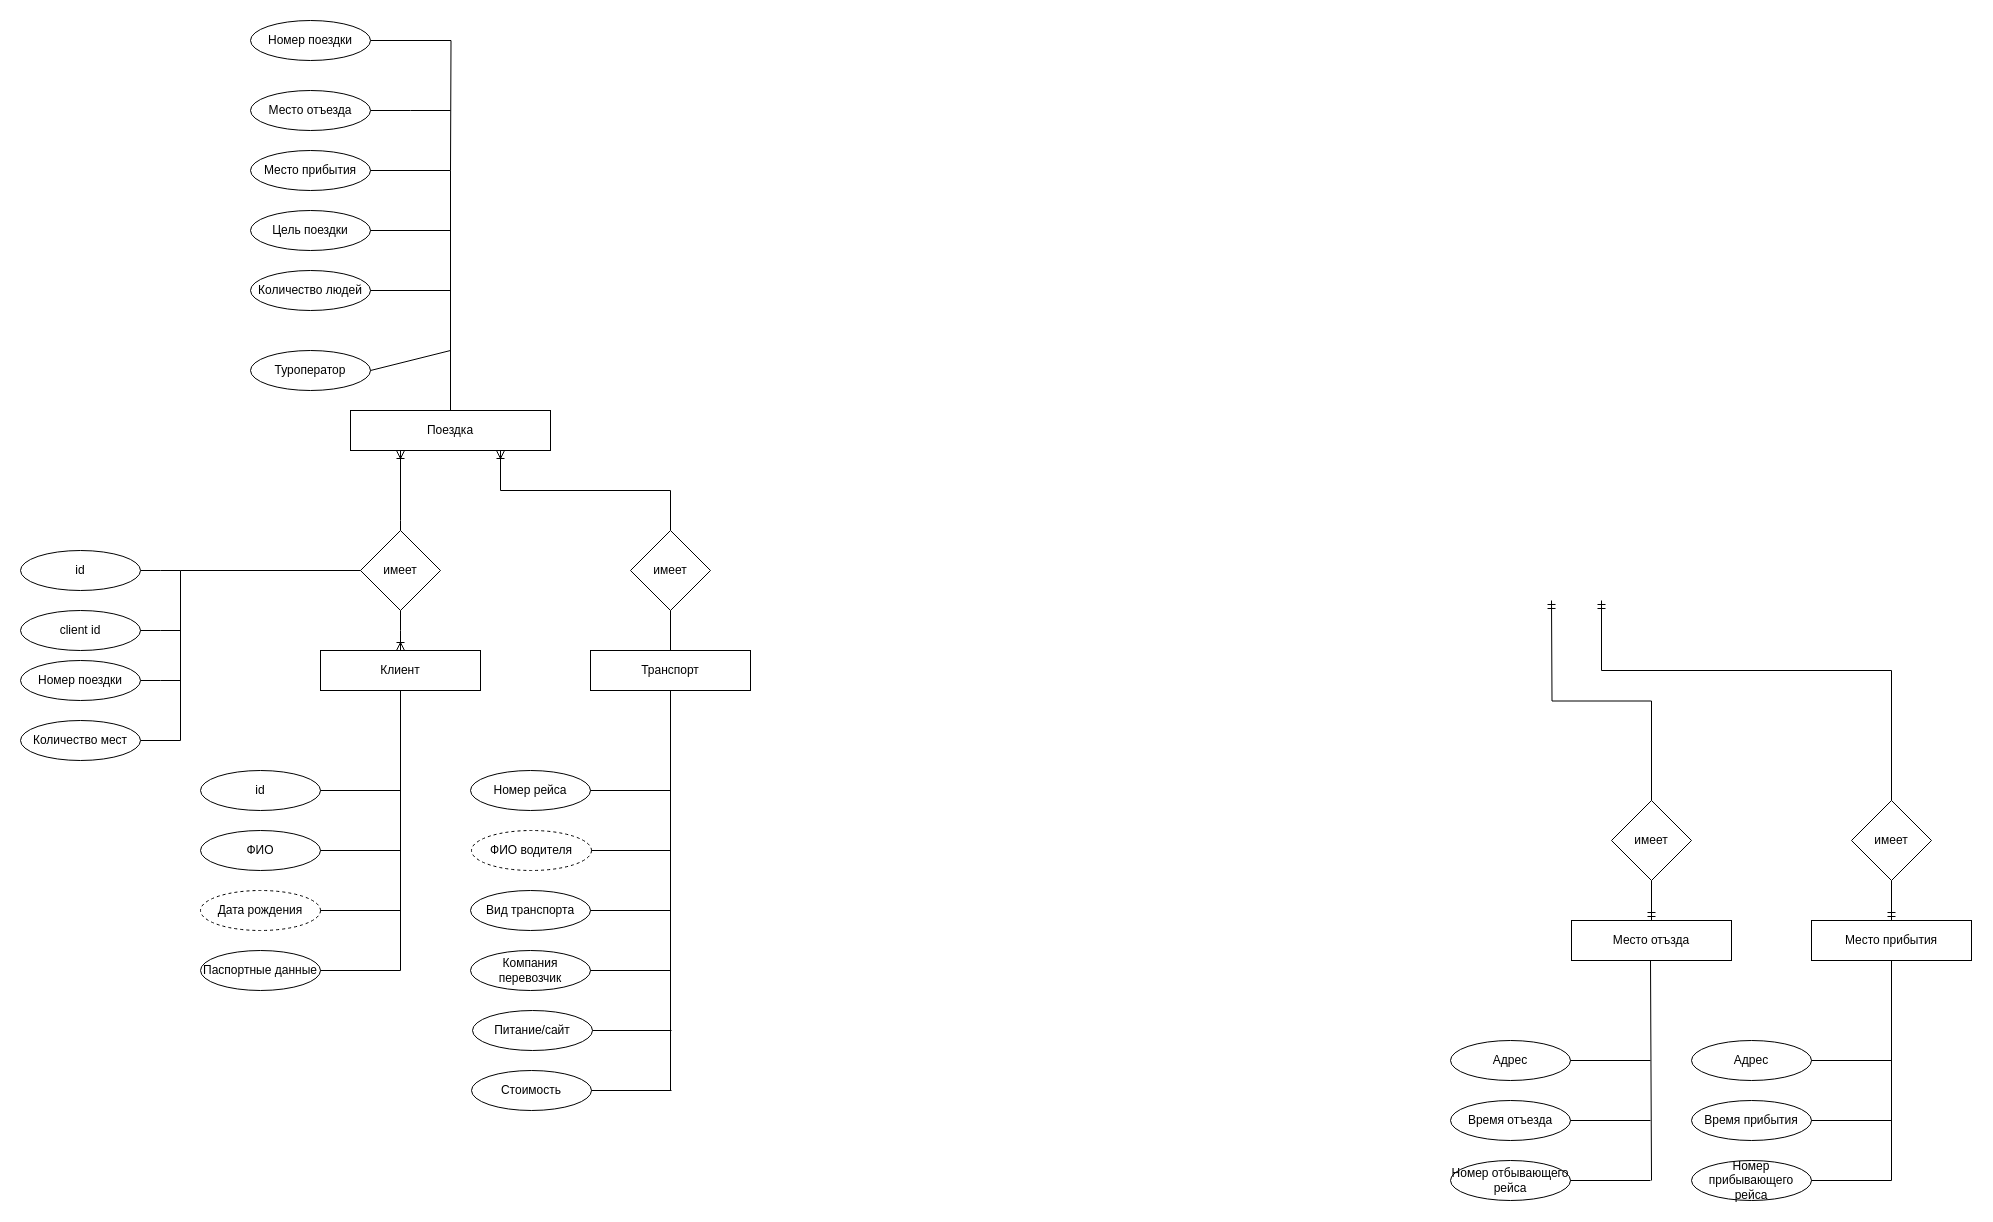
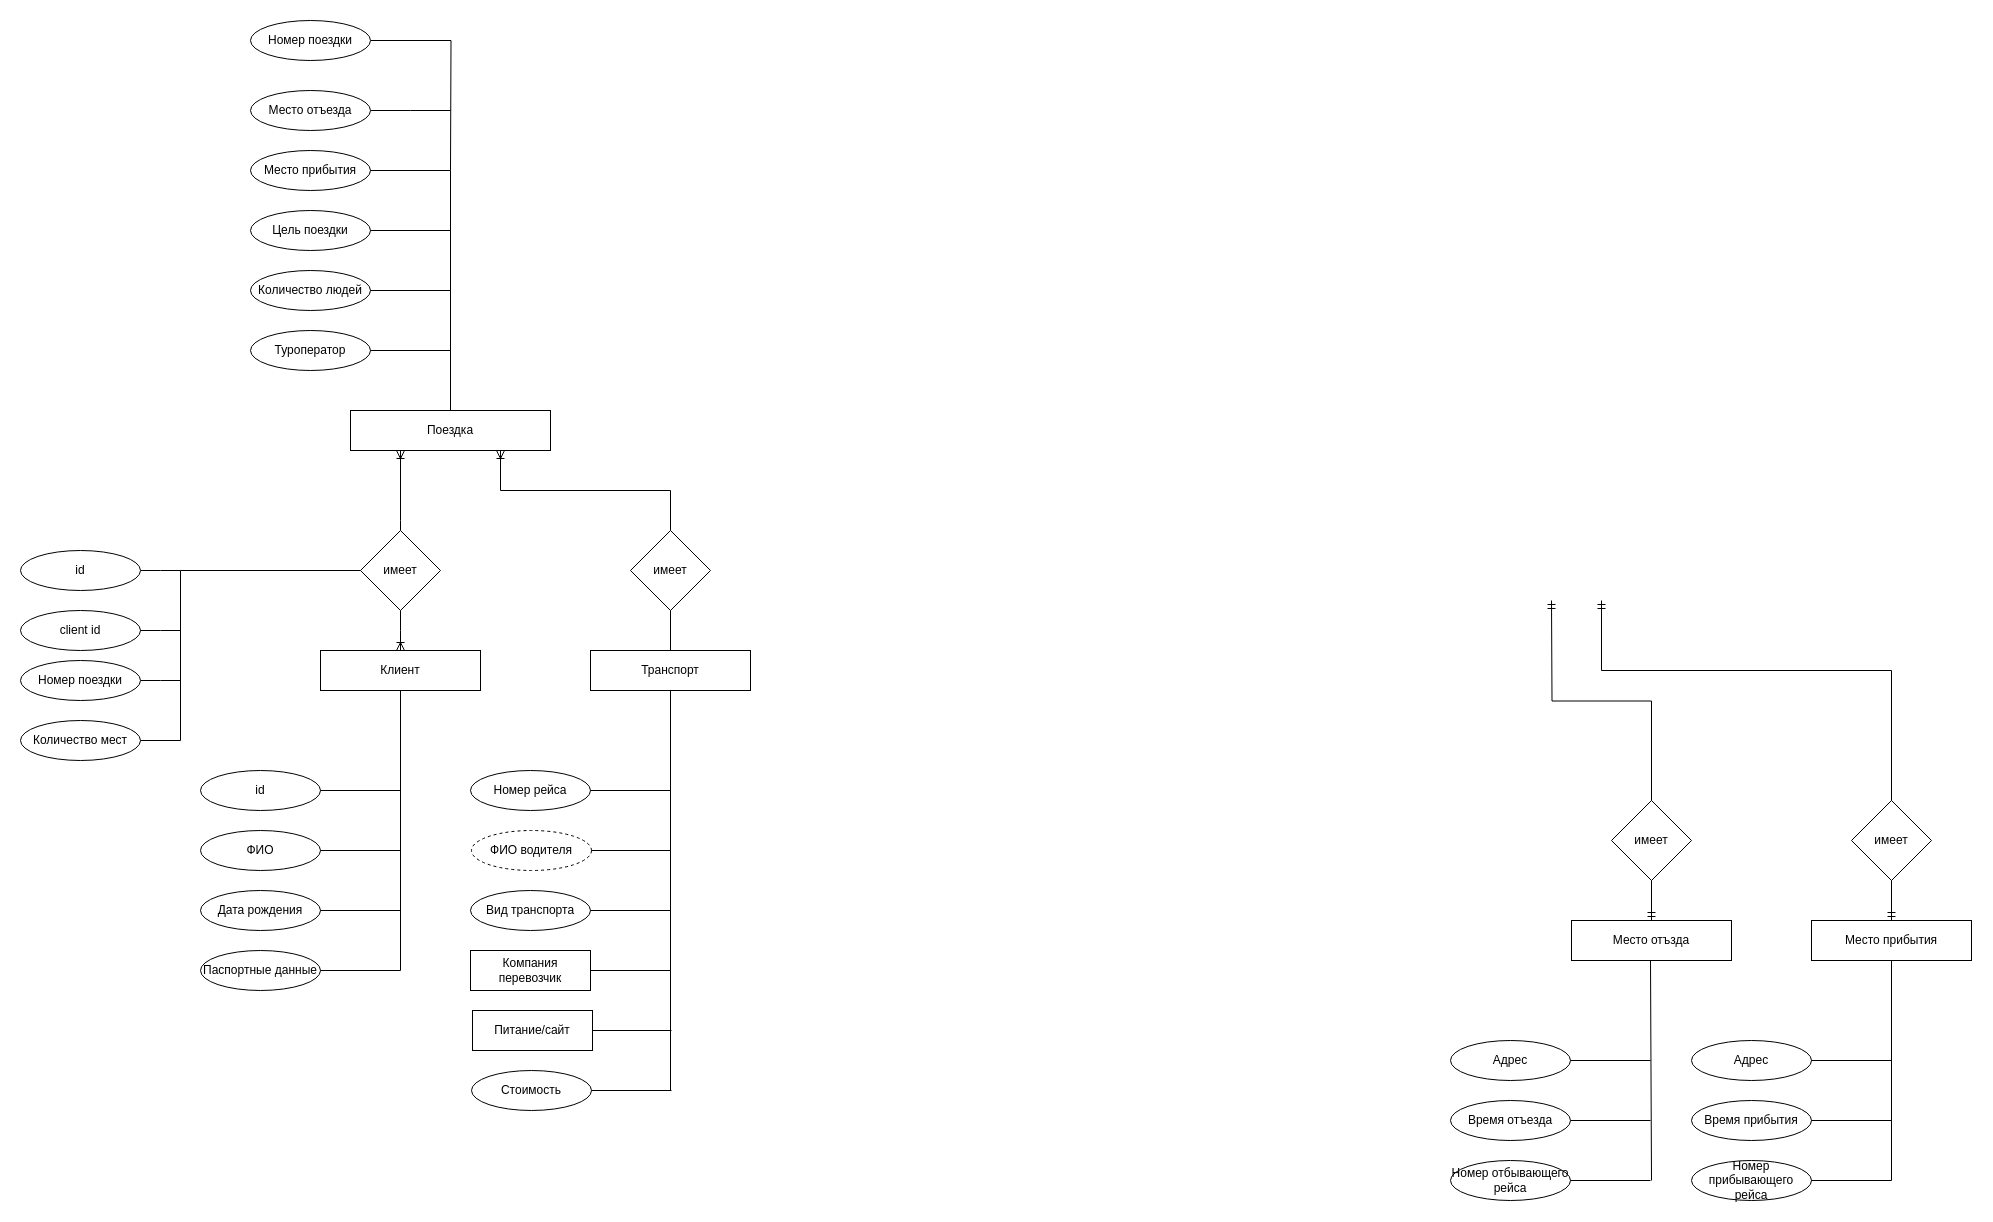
(311, 371) -> (311, 351)
(261, 911) -> (261, 911)
(531, 971) -> (531, 971)
(533, 1031) -> (533, 1031)
